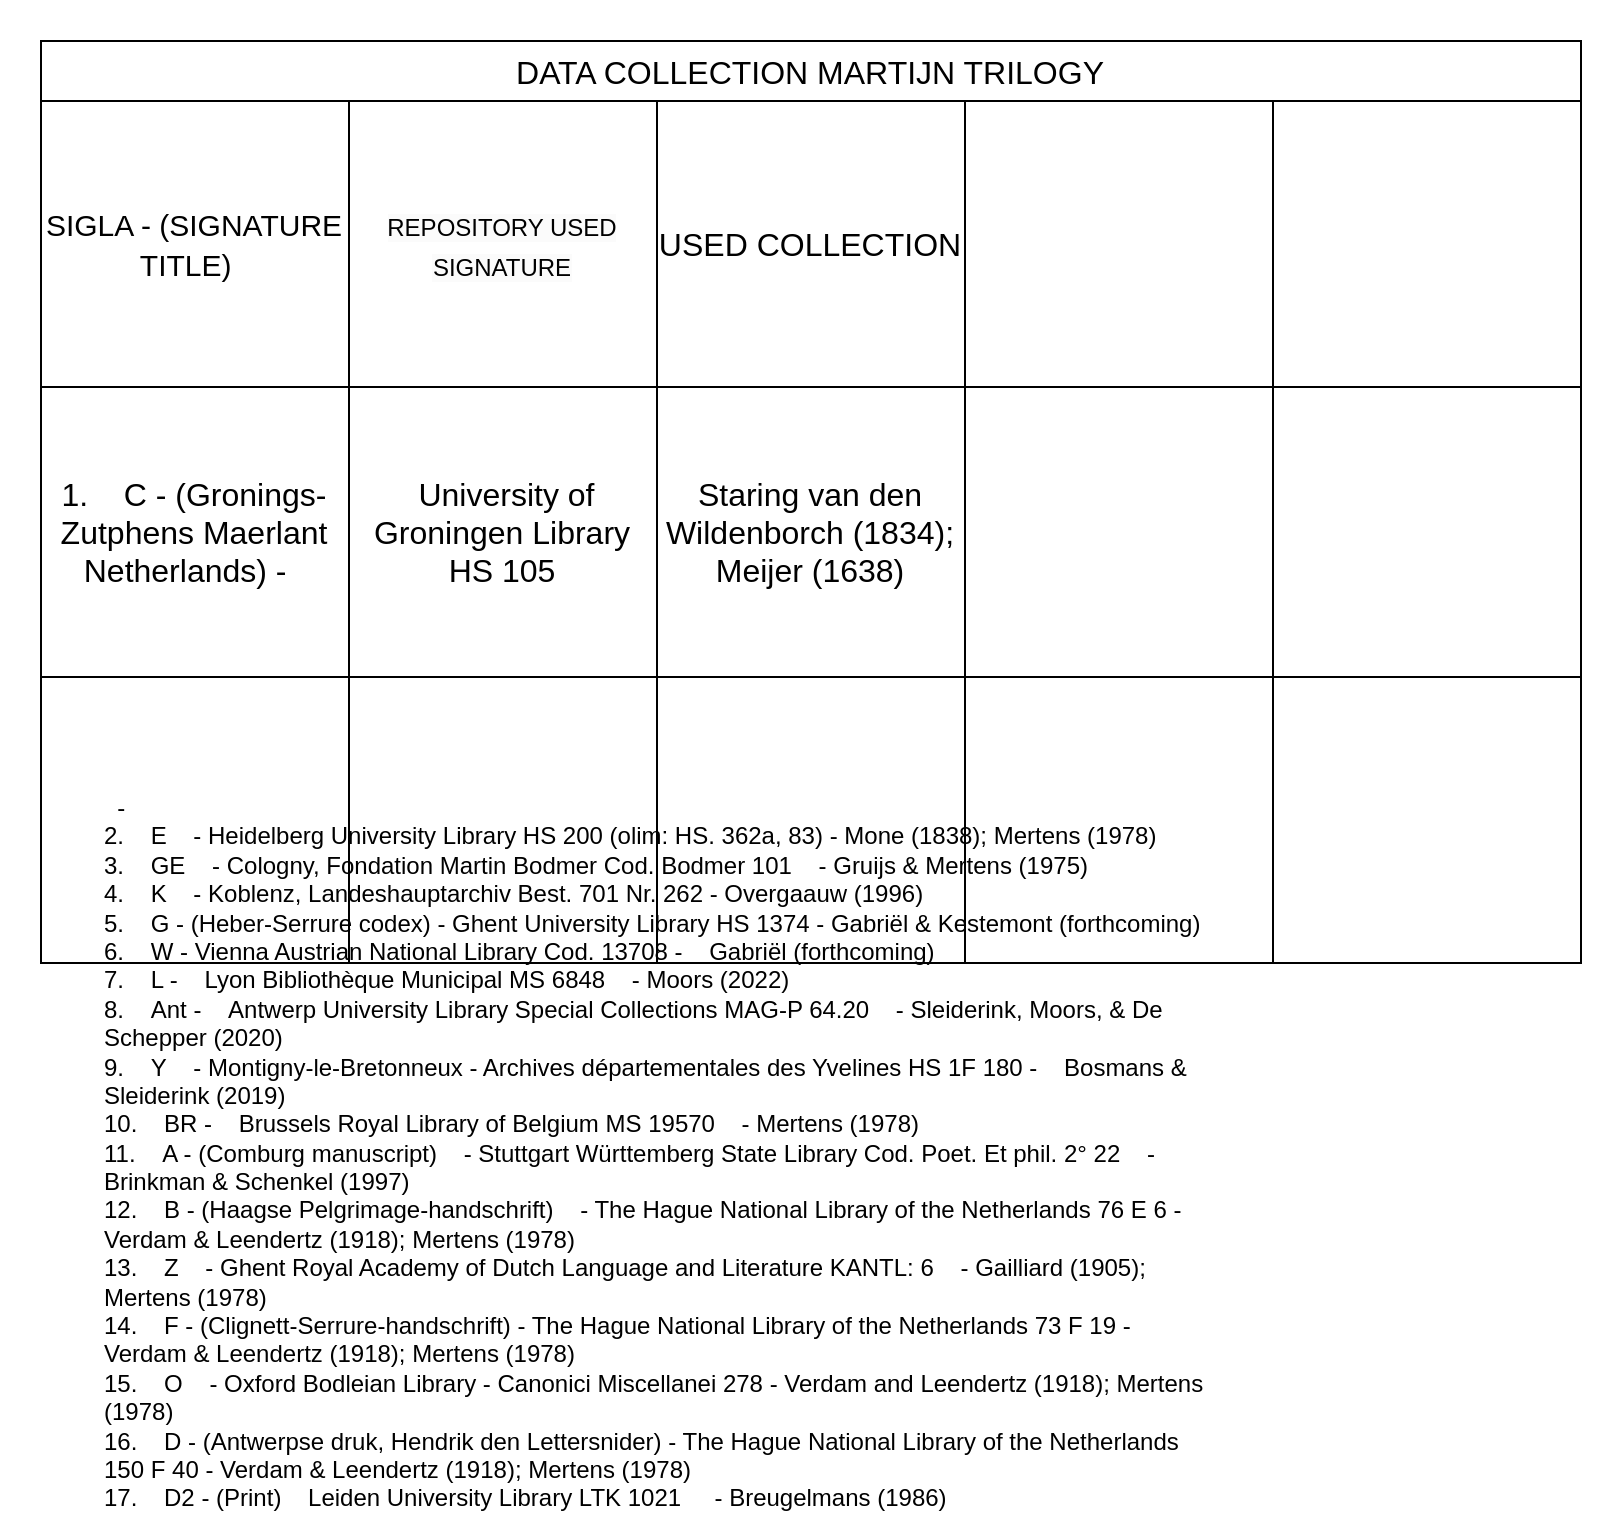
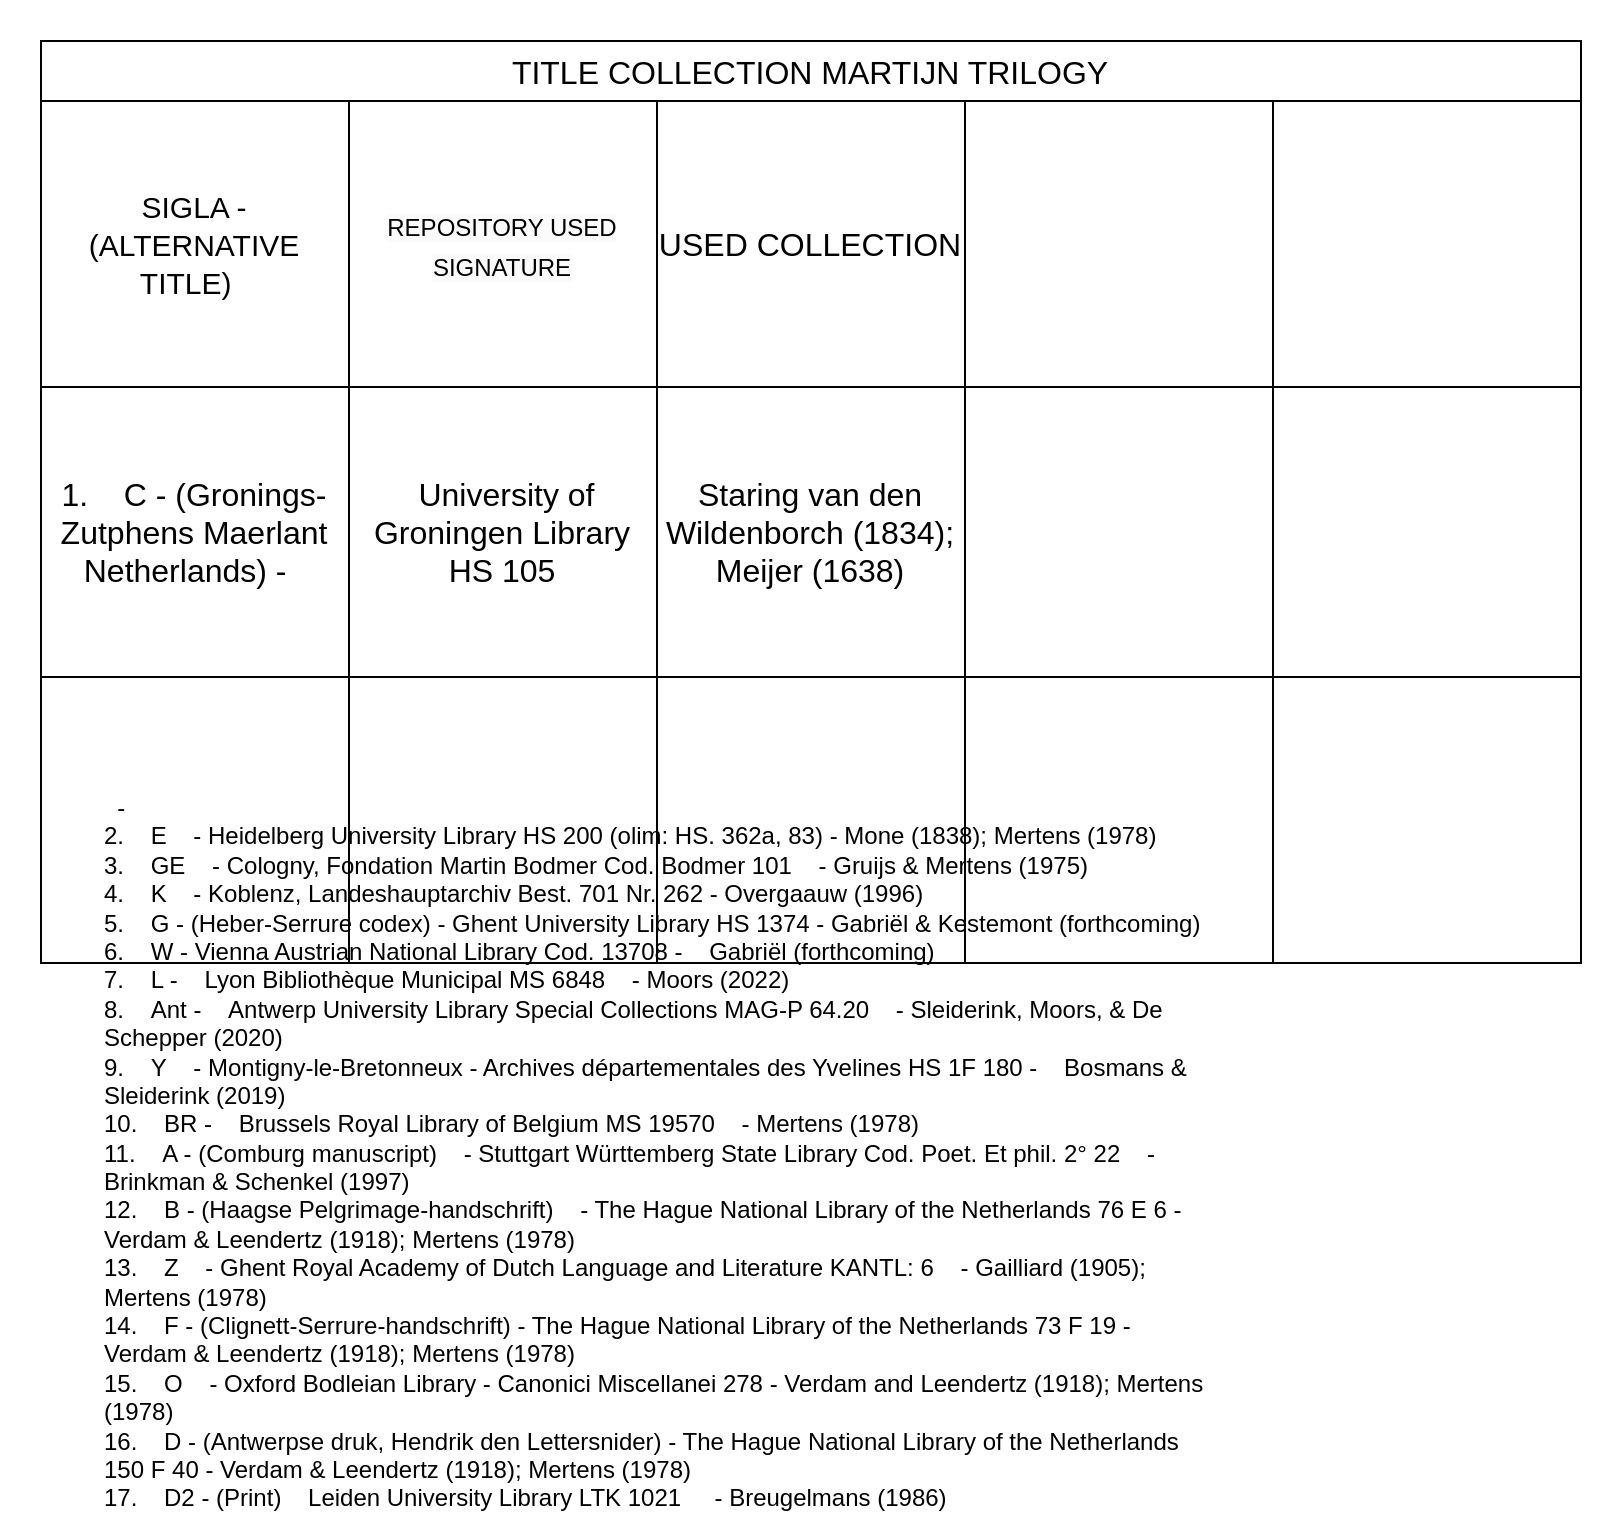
(810, 73) -> (810, 73)
(195, 245) -> (195, 245)
